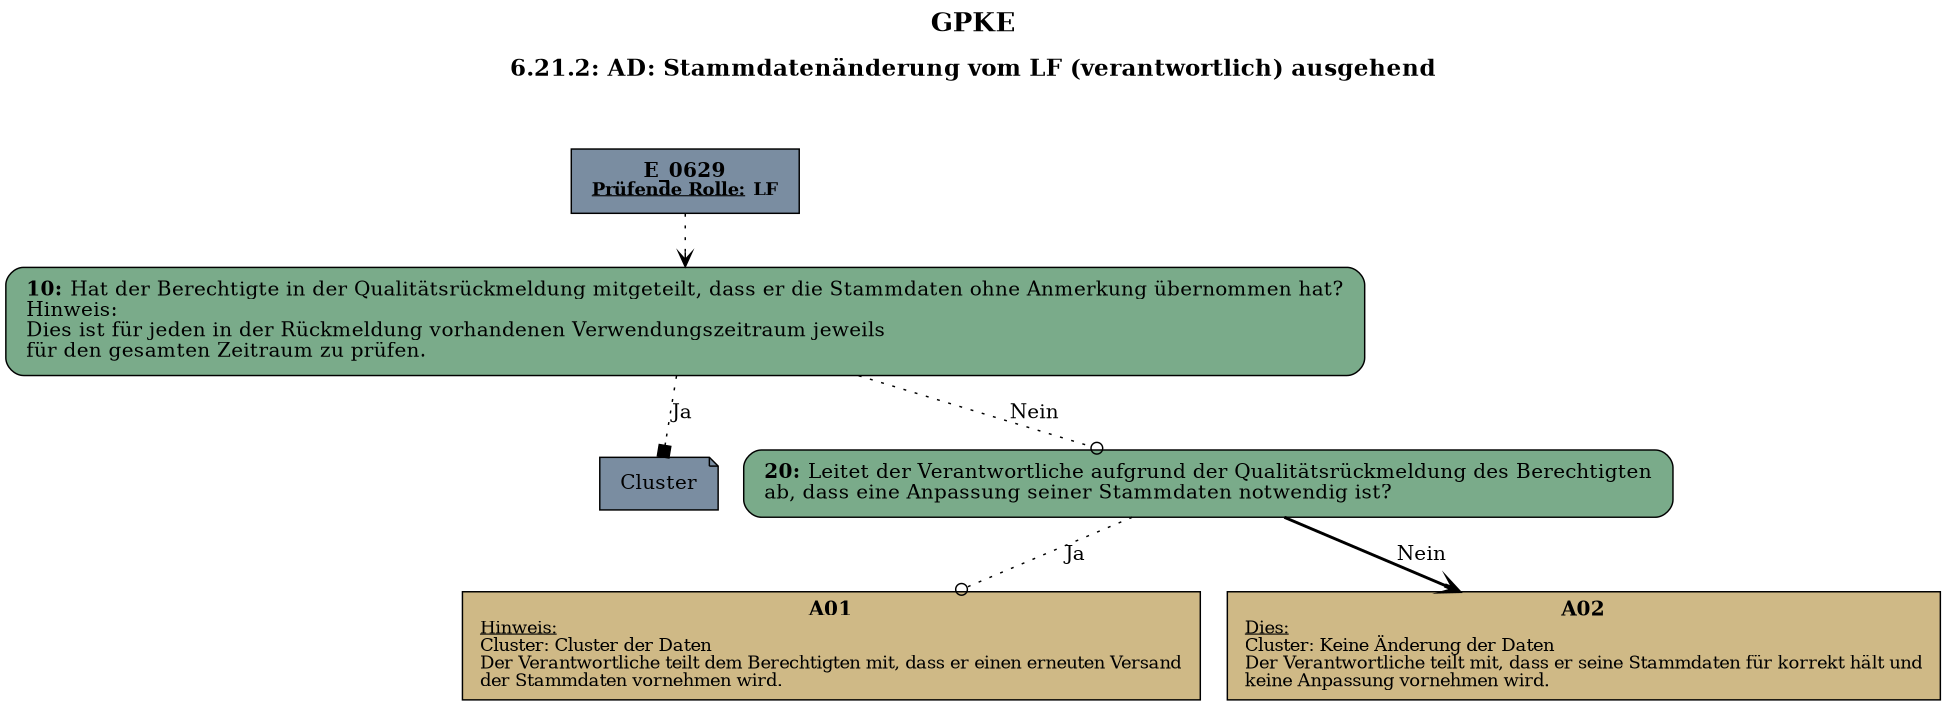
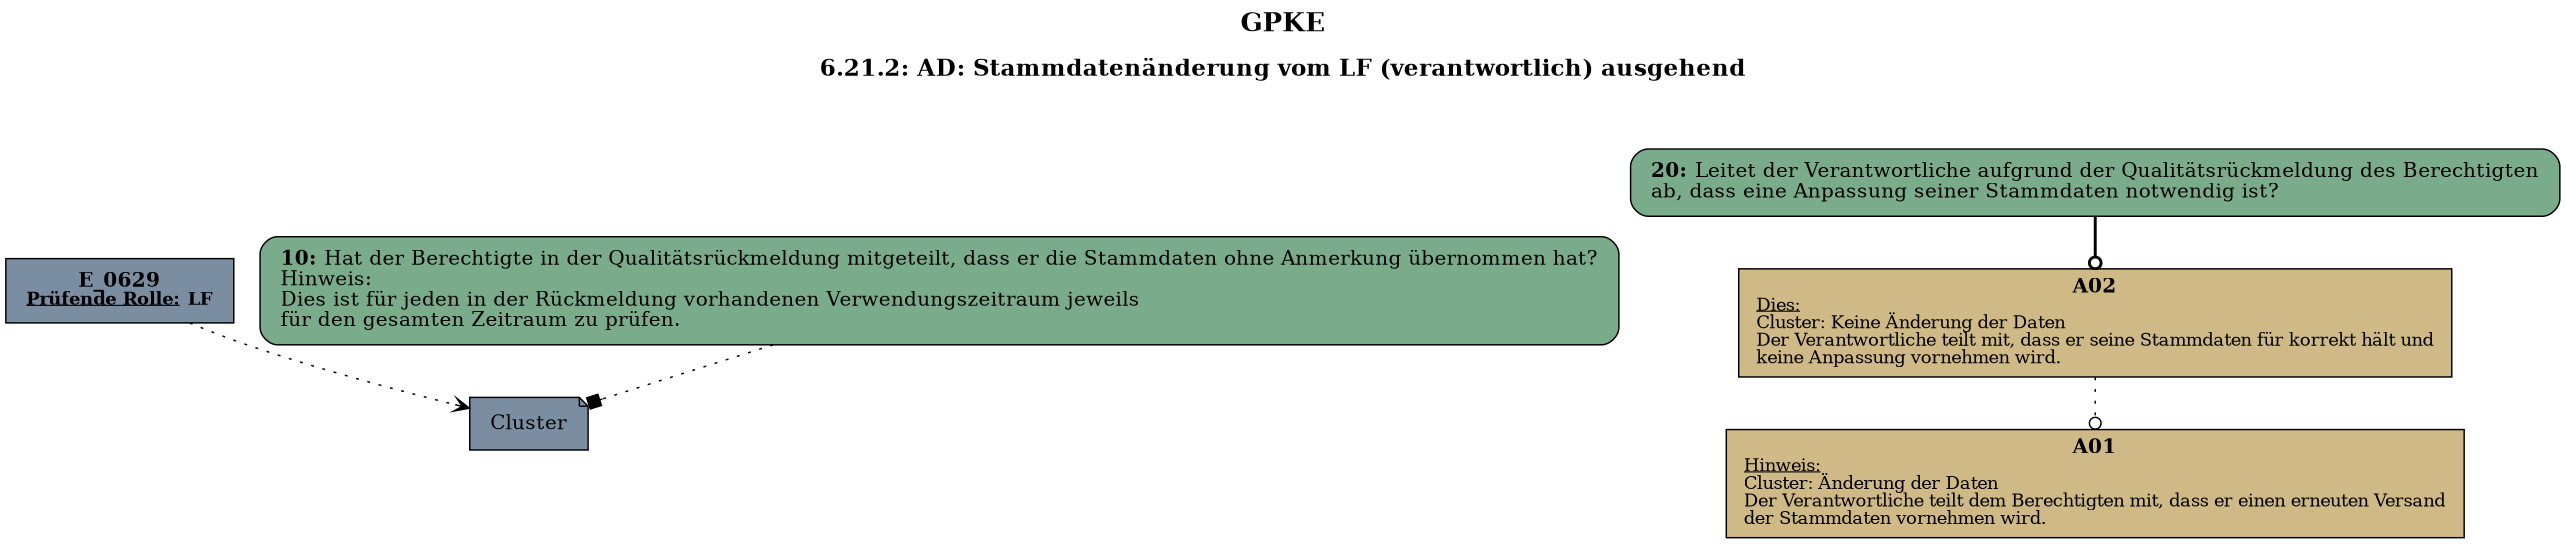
(685, 233) -> (321, 368)
(975, 411) -> none
(1050, 552) -> (2095, 397)
(1365, 552) -> (2095, 237)
(596, 646) -> (1872, 484)
